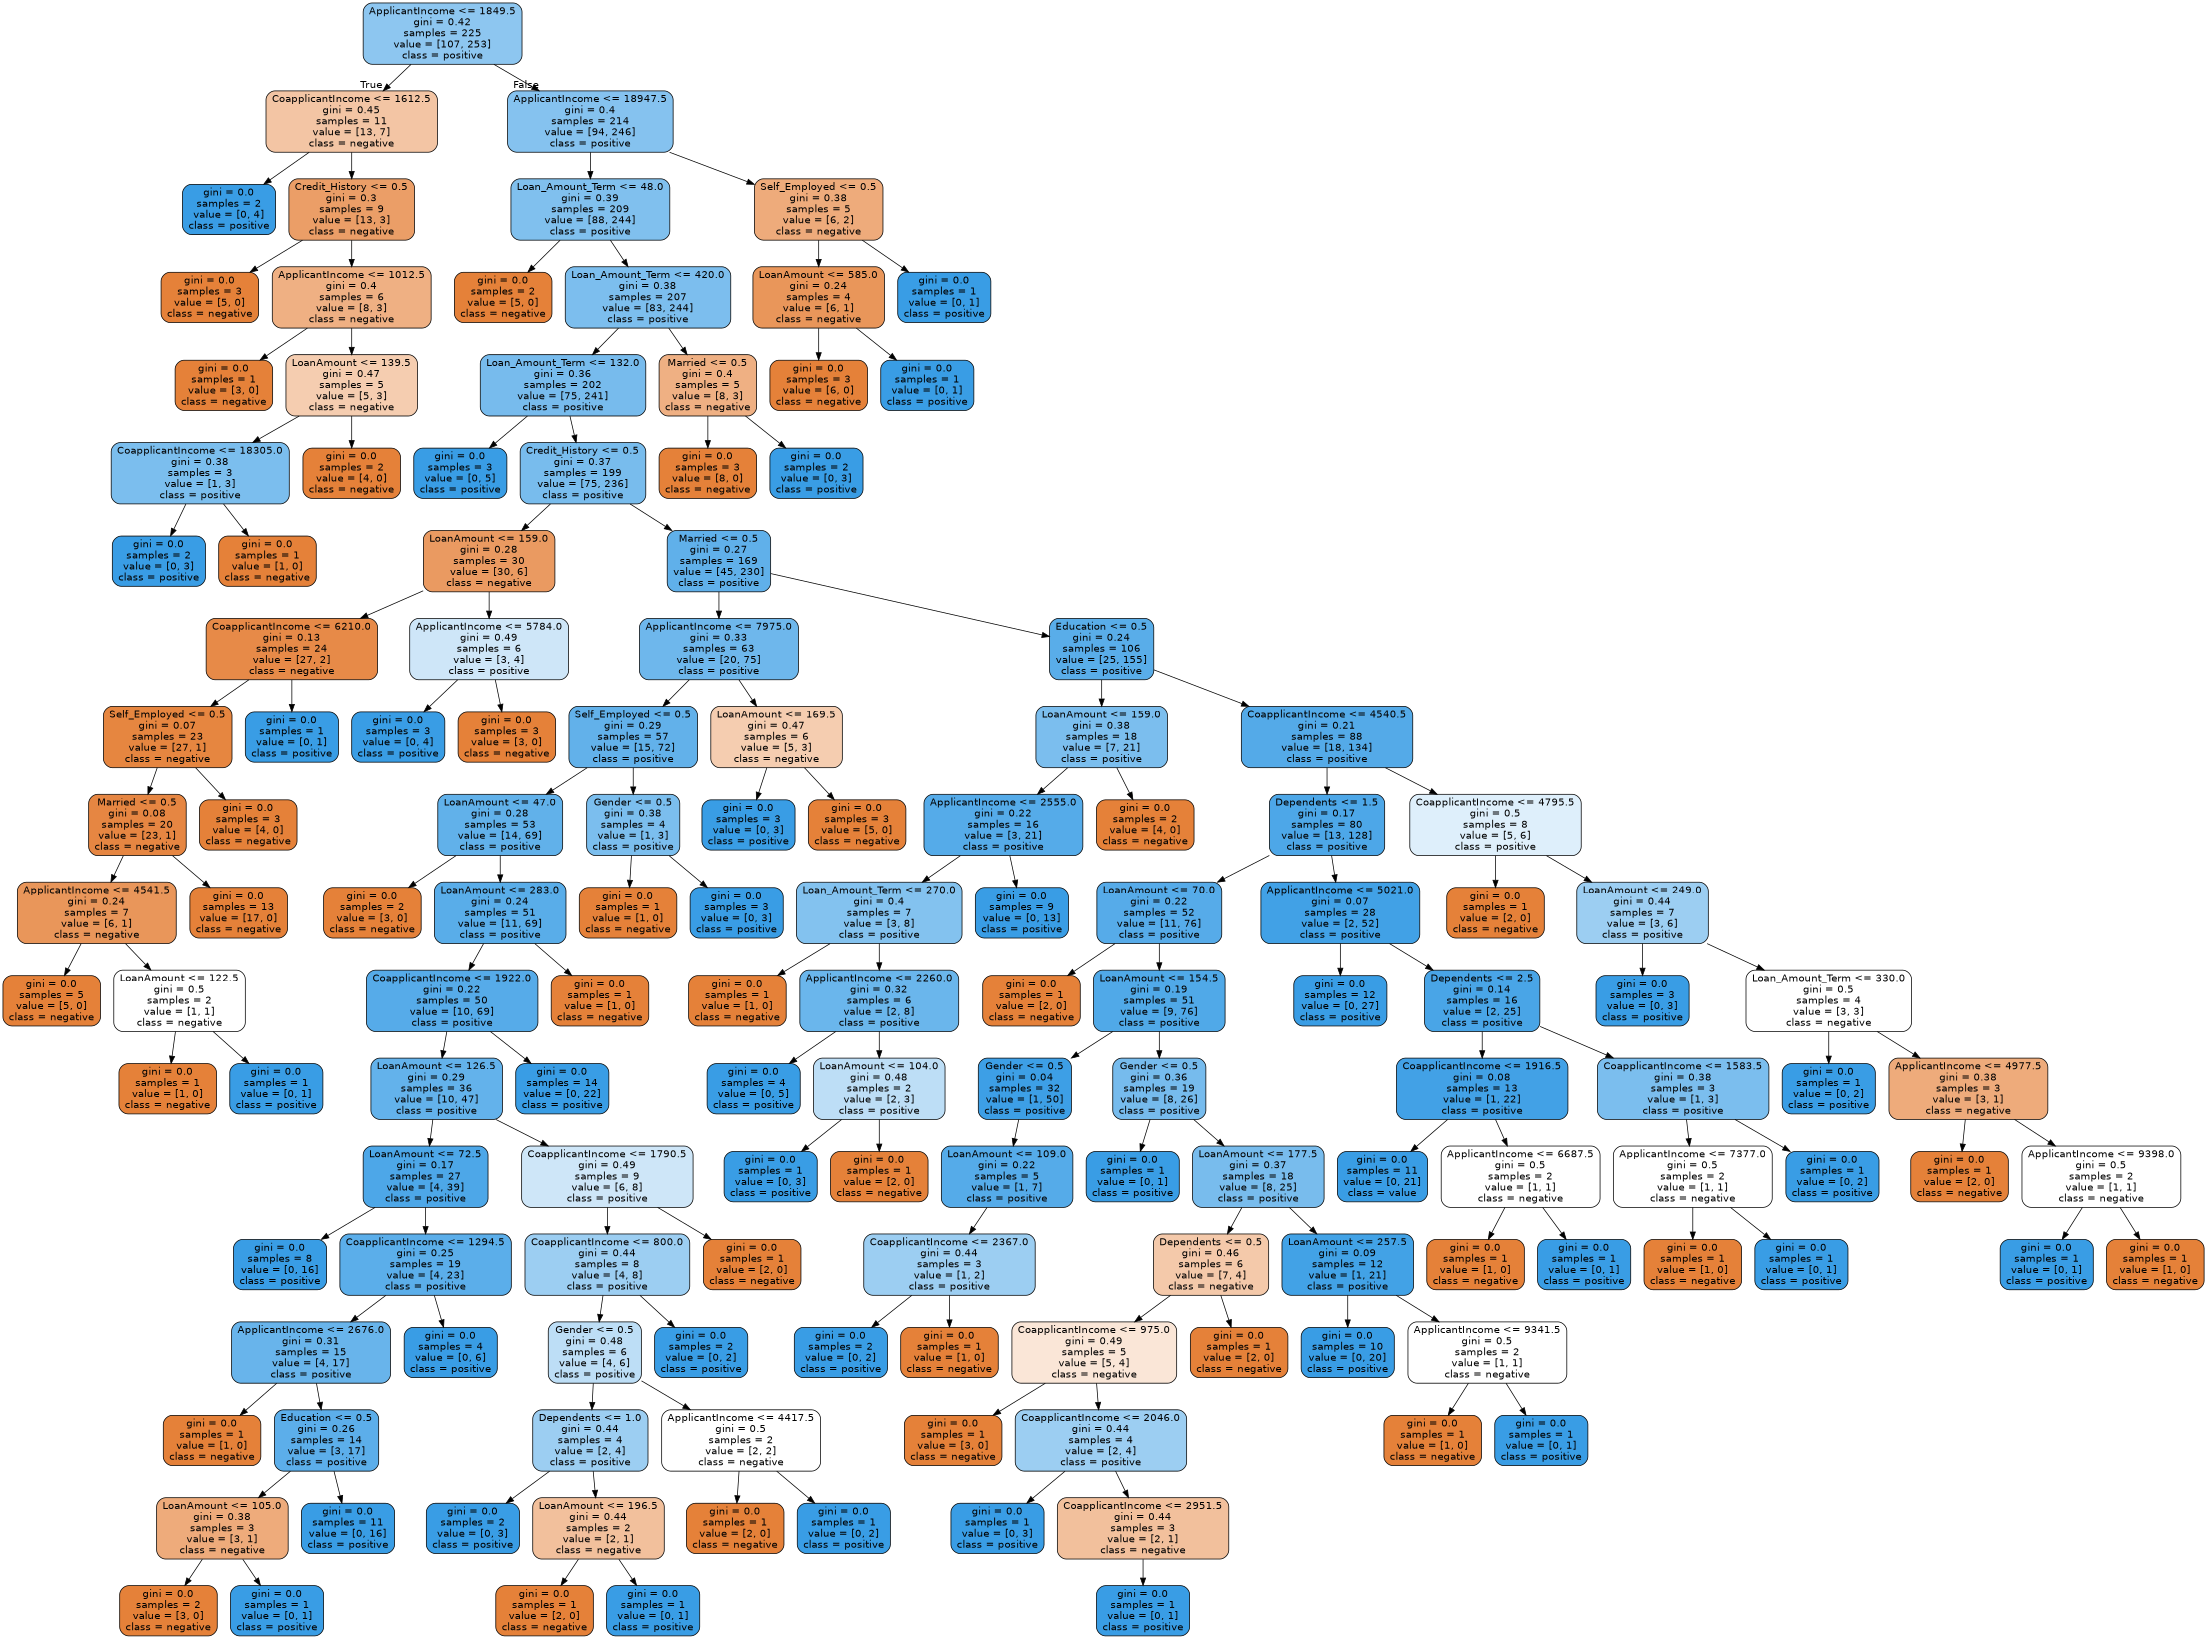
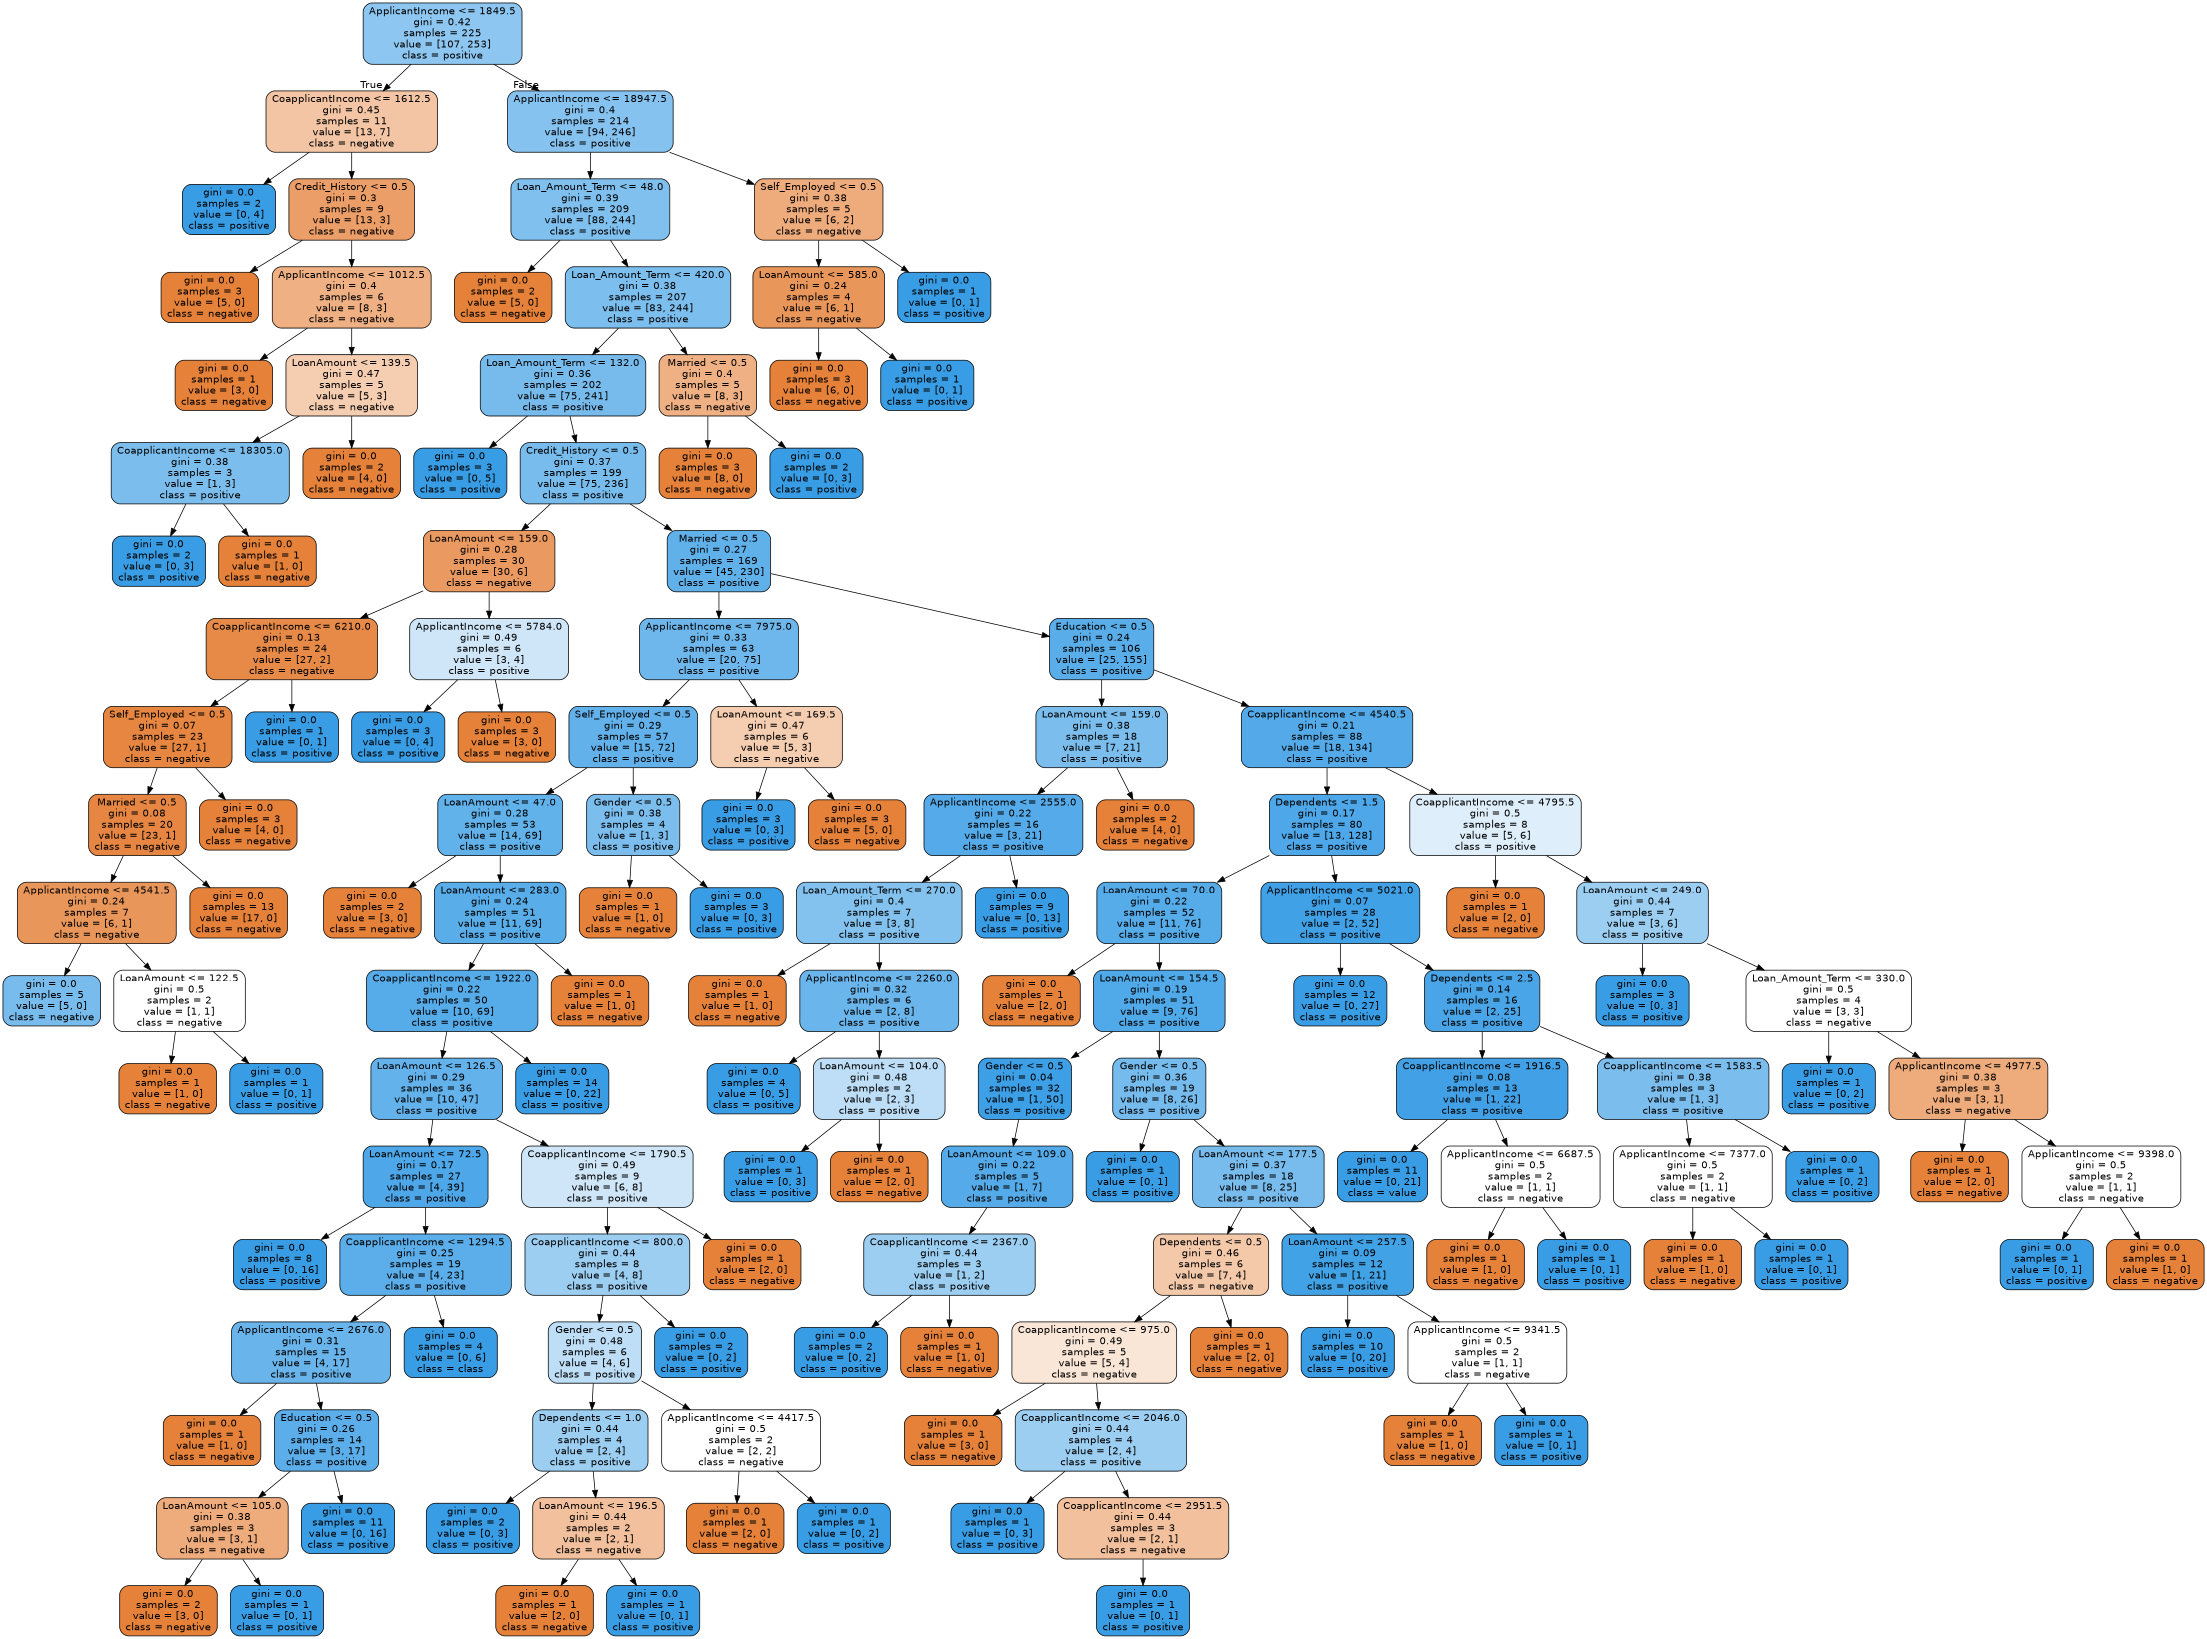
(52, 1001) -> (52, 1001)
(451, 1353) -> (451, 1353)
